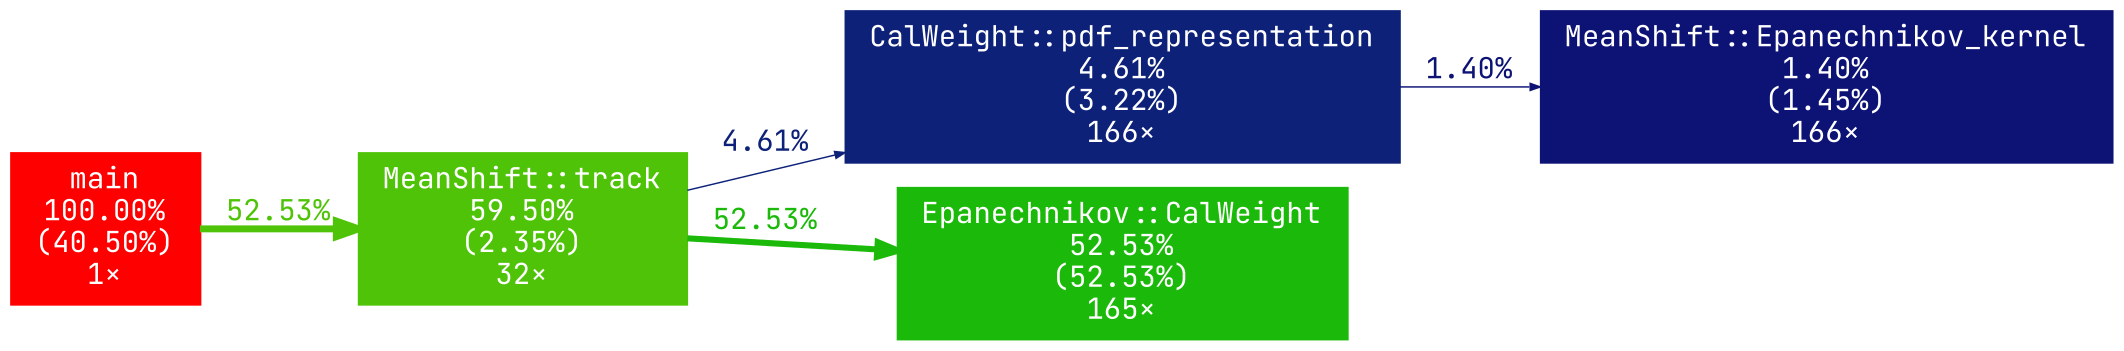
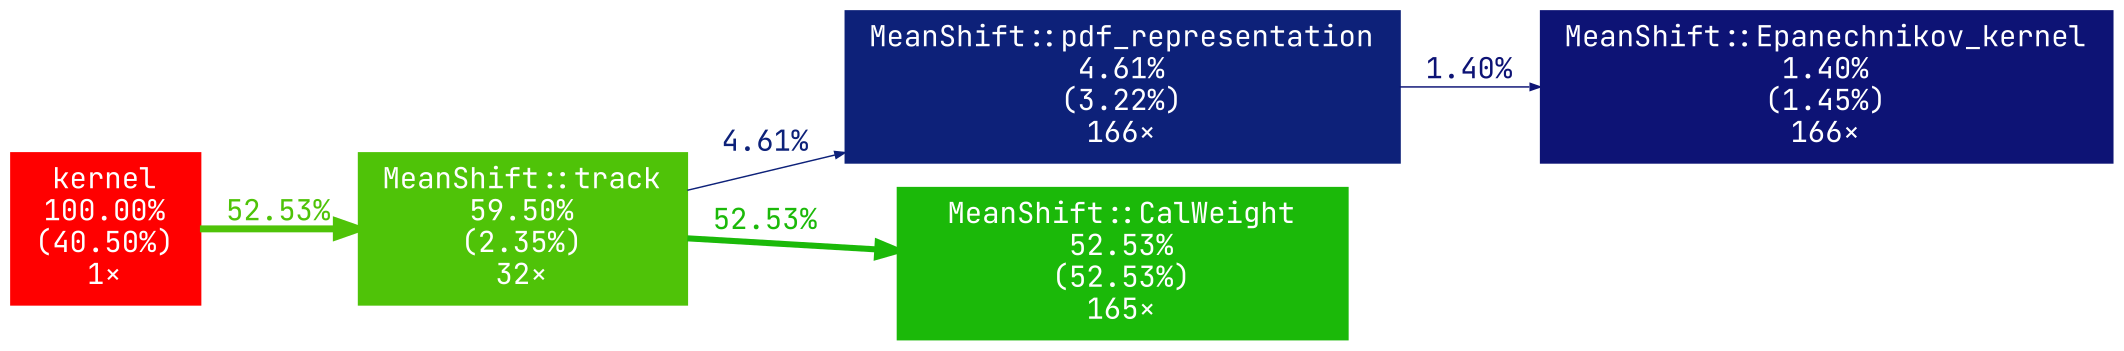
(1123, 87) -> (1123, 87)
(106, 229) -> (106, 229)
(1123, 264) -> (1123, 264)
